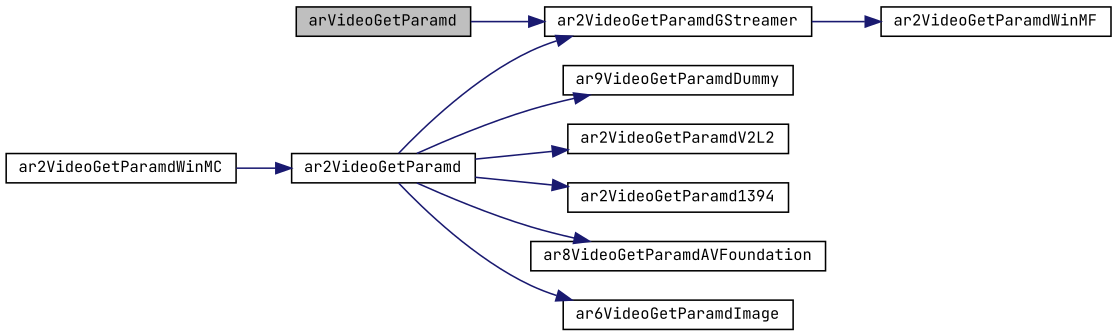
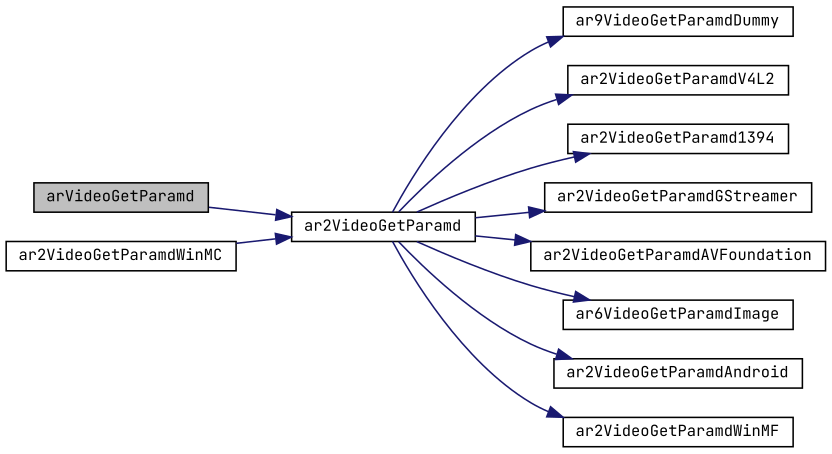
(500, 22) -> (242, 211)
(838, 22) -> (458, 338)
(678, 139) -> (678, 80)
(678, 256) -> (678, 256)
none -> (678, 373)
